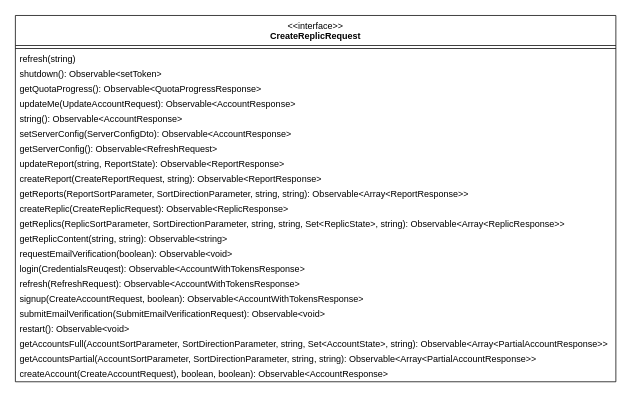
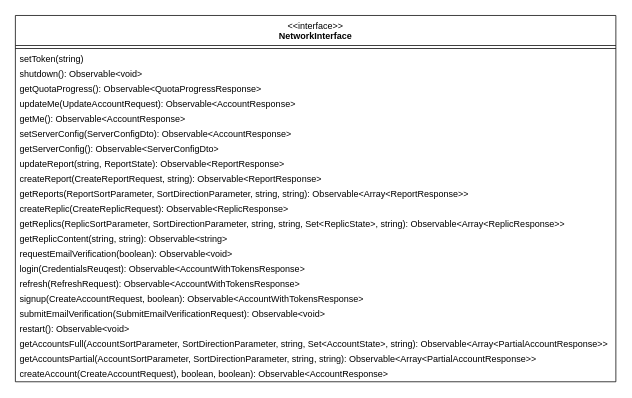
(315, 31) -> (315, 31)
(57, 59) -> (59, 59)
(97, 74) -> (86, 74)
(108, 119) -> (107, 119)
(129, 149) -> (130, 149)
